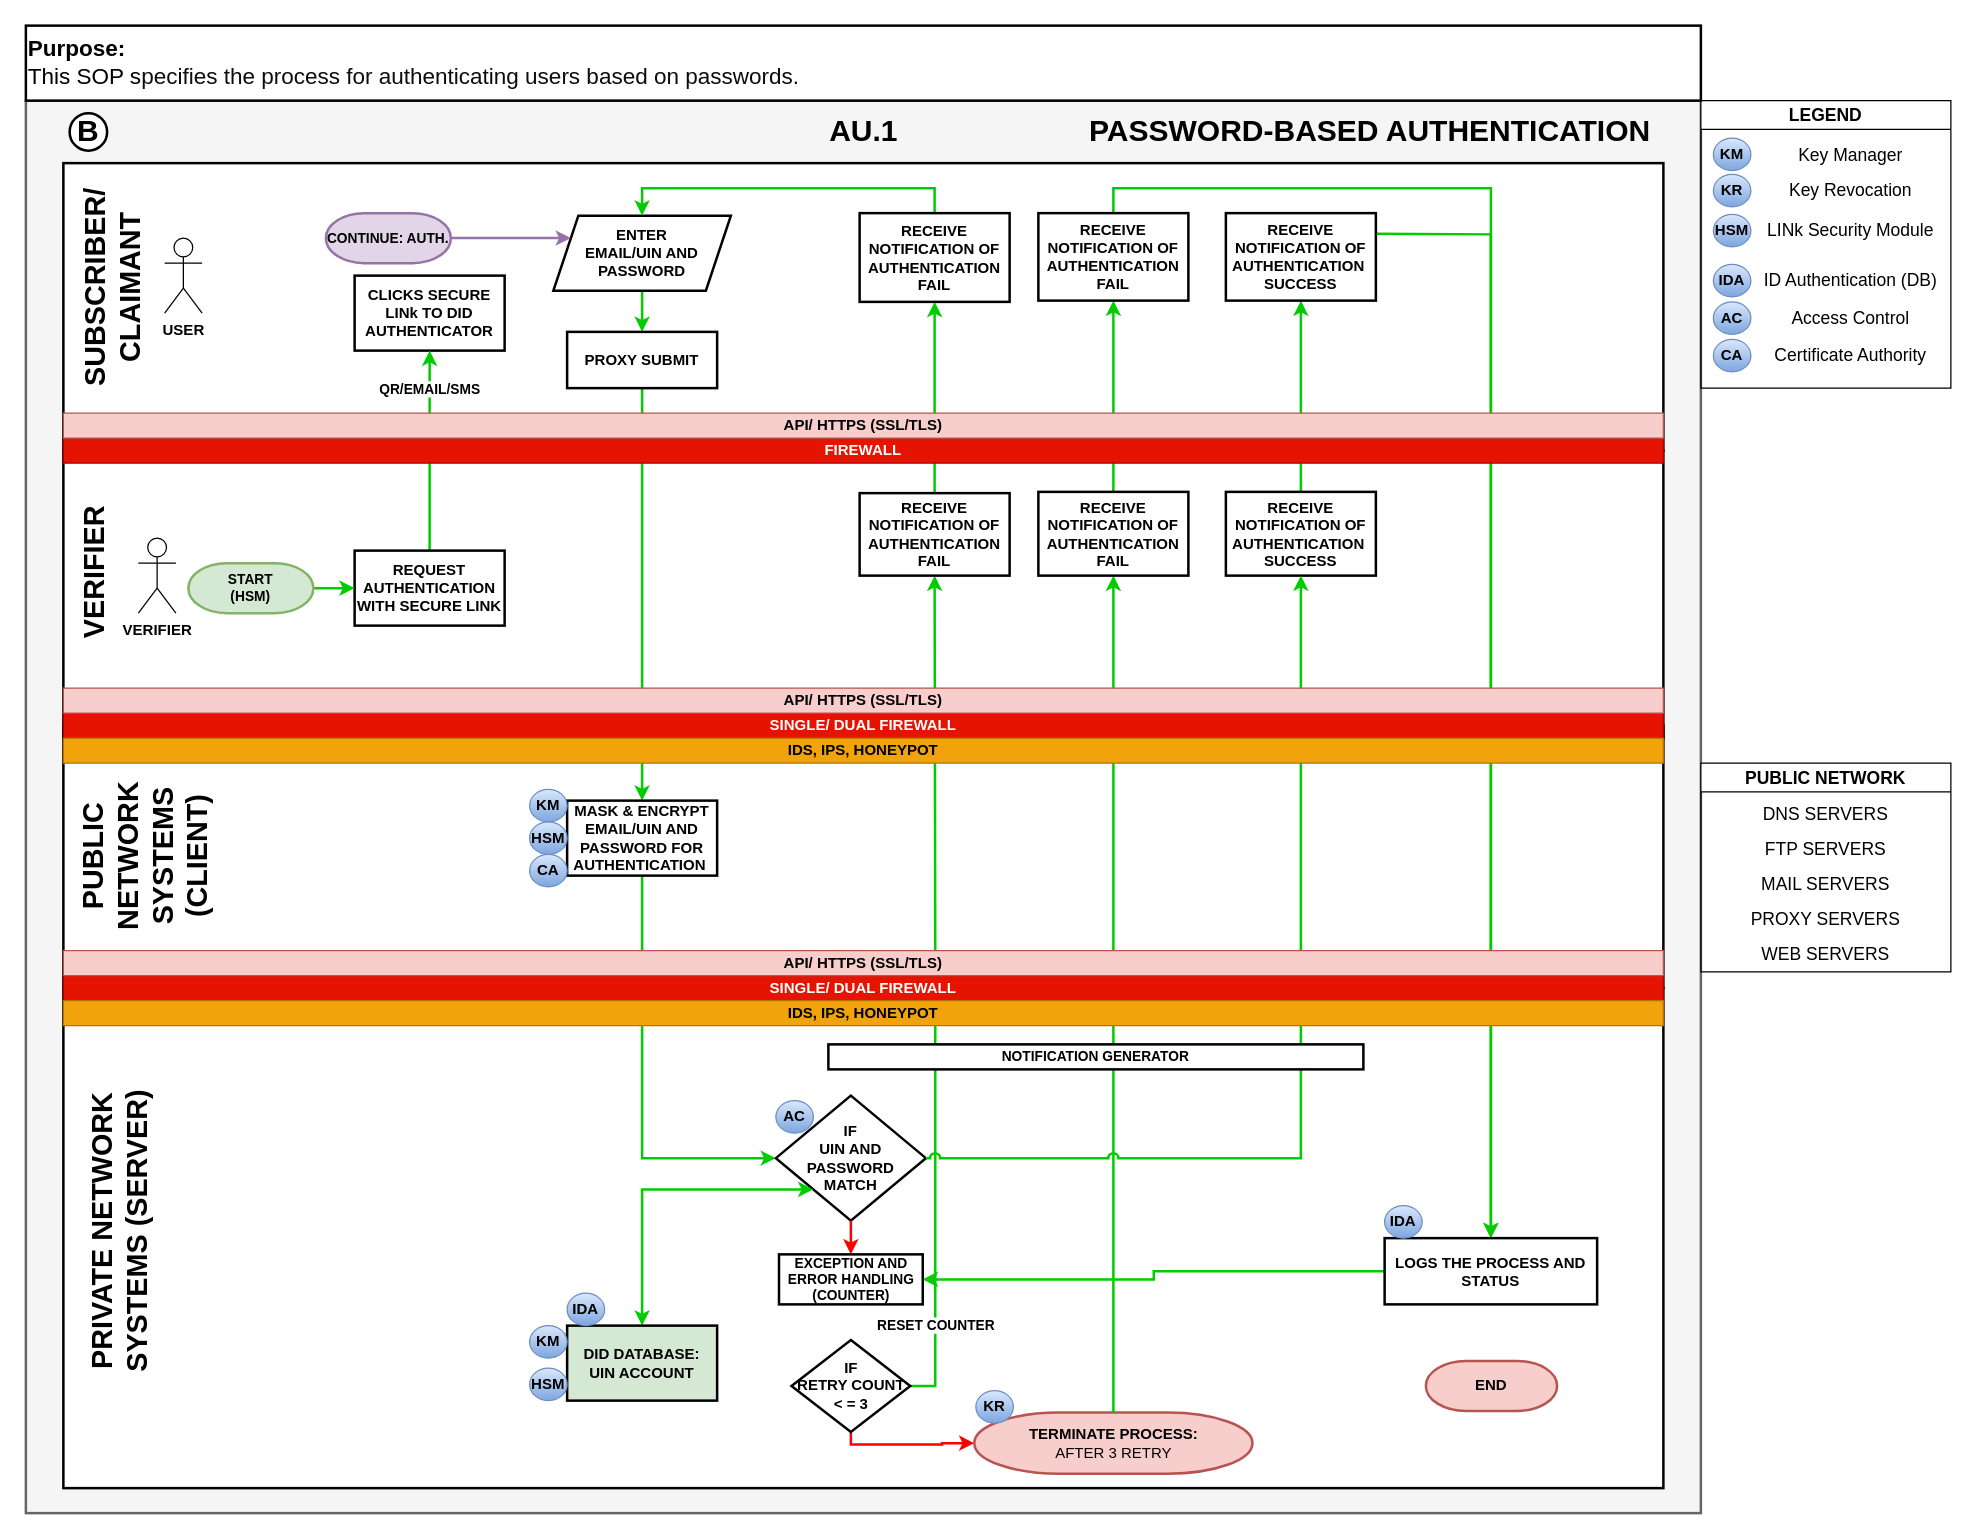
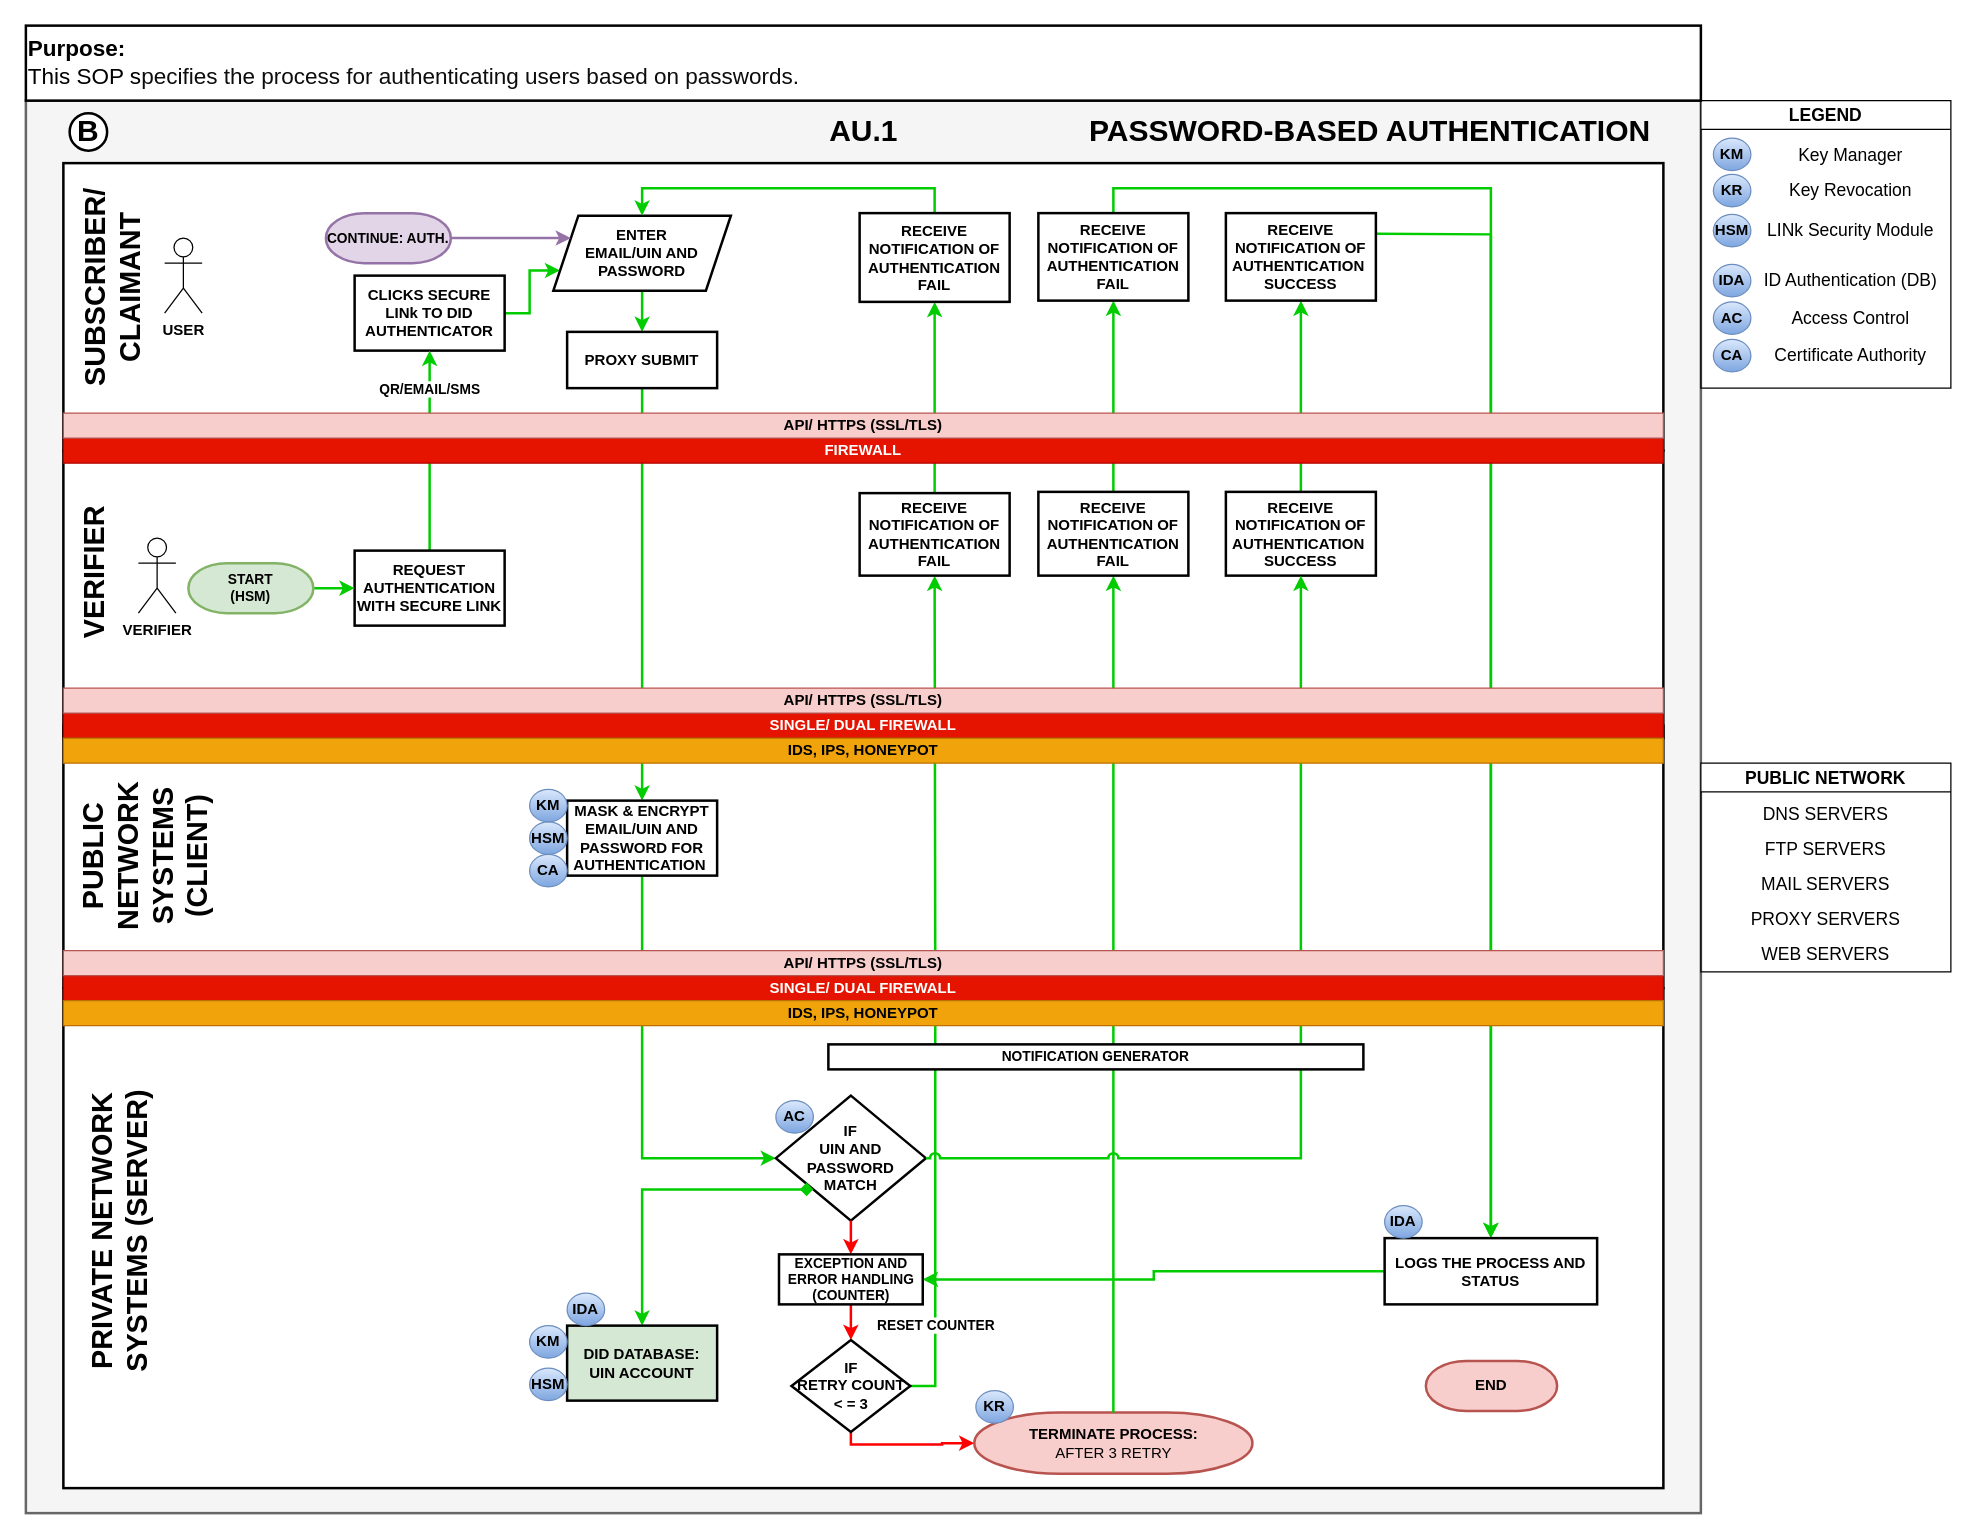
none -> (529, 295)
(801, 1189) -> (800, 1189)
none -> (851, 1317)
